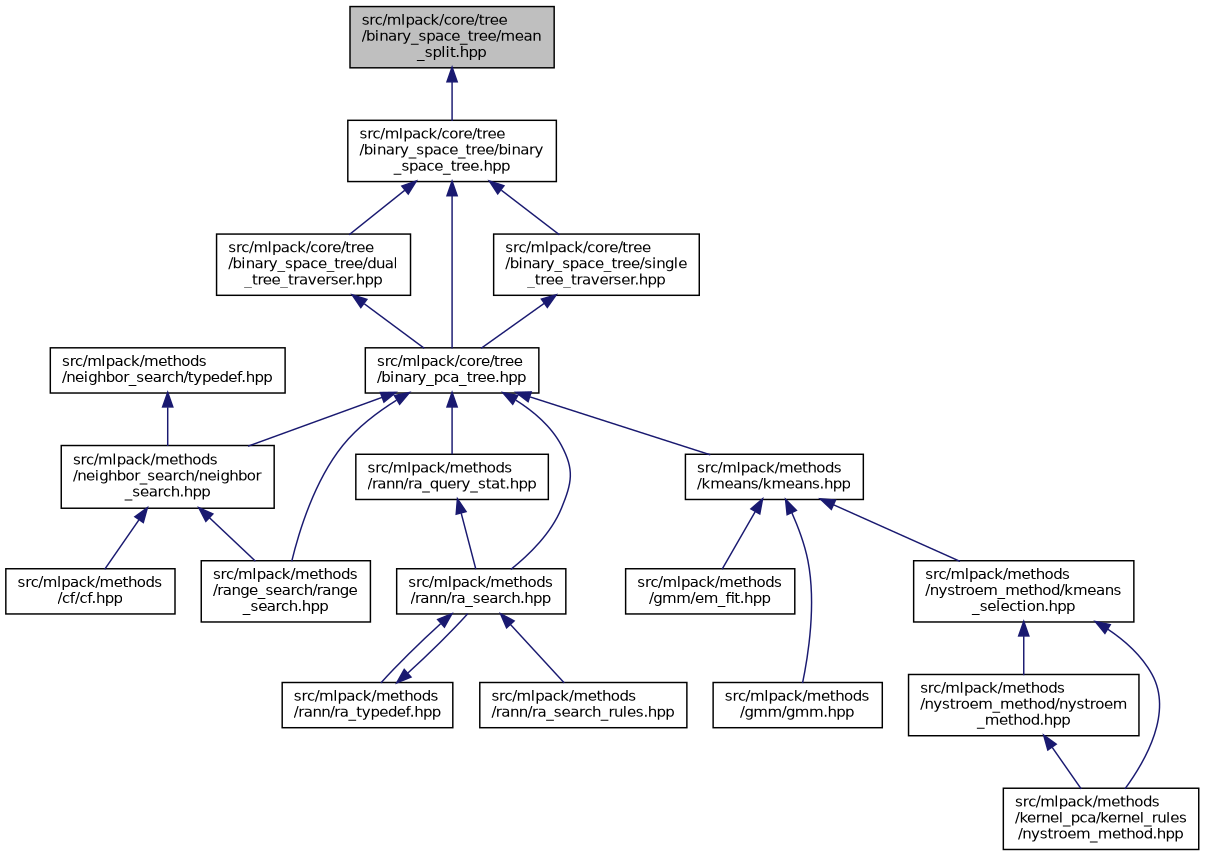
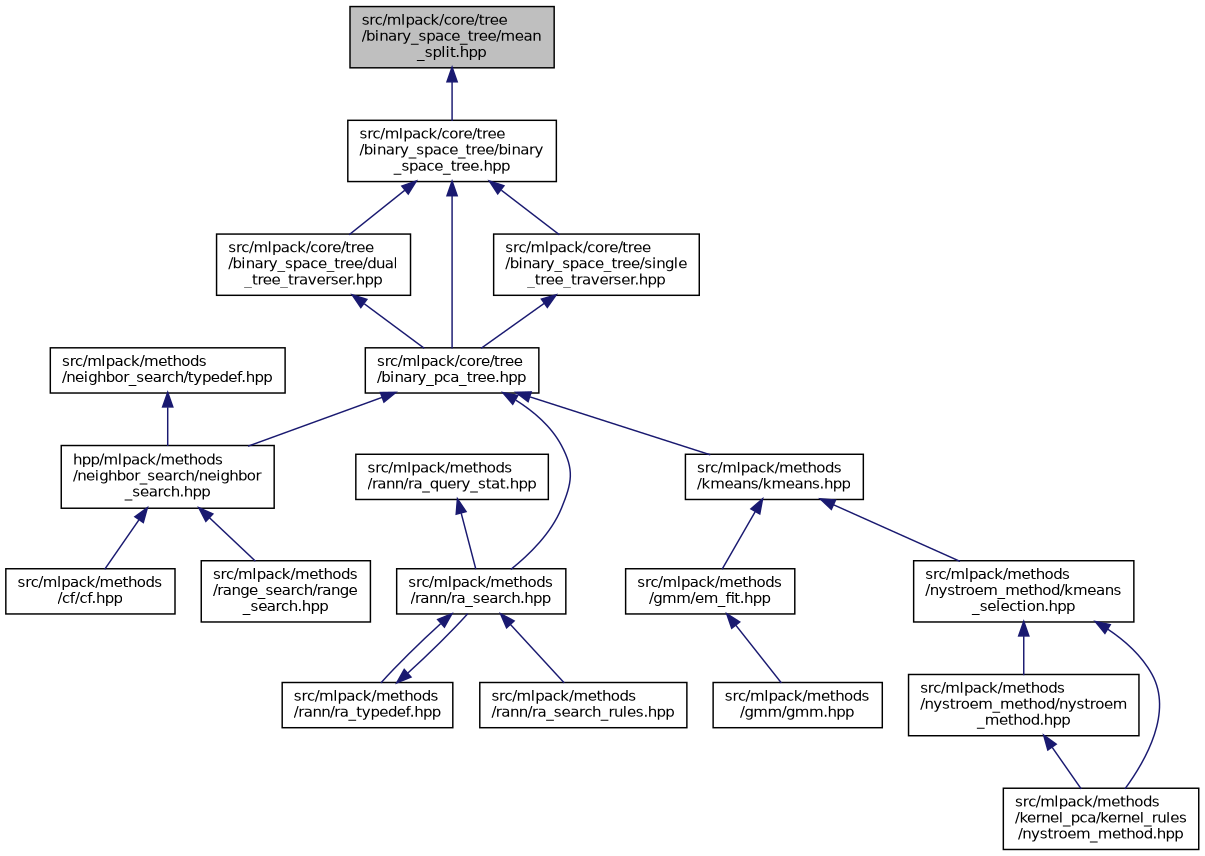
(452, 431) -> none
(327, 469) -> none
(168, 477) -> (168, 477)
(811, 597) -> (759, 654)
